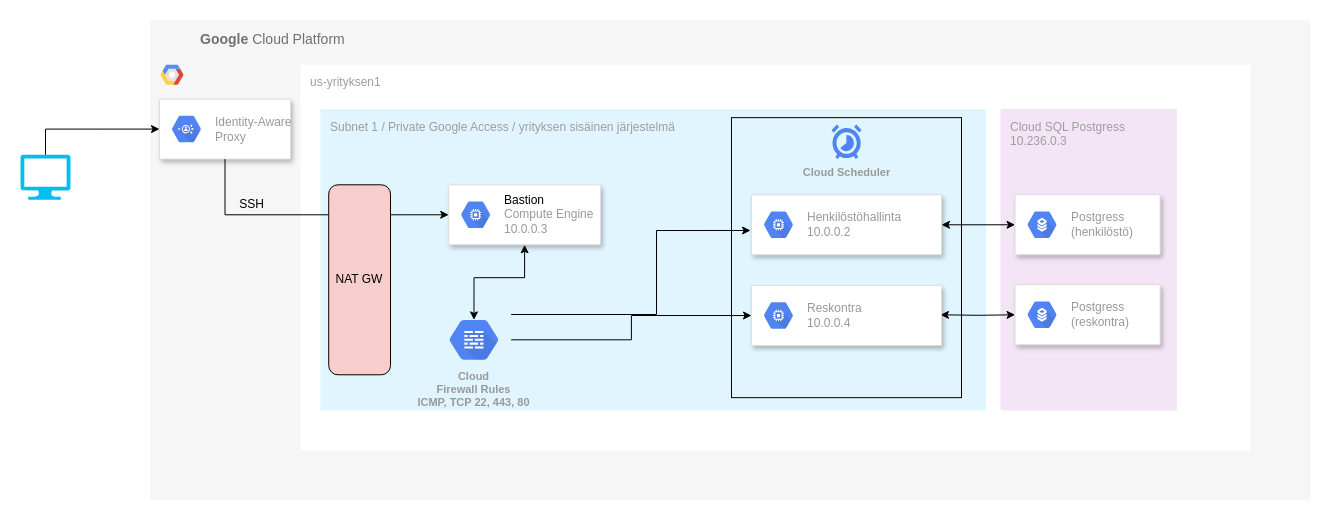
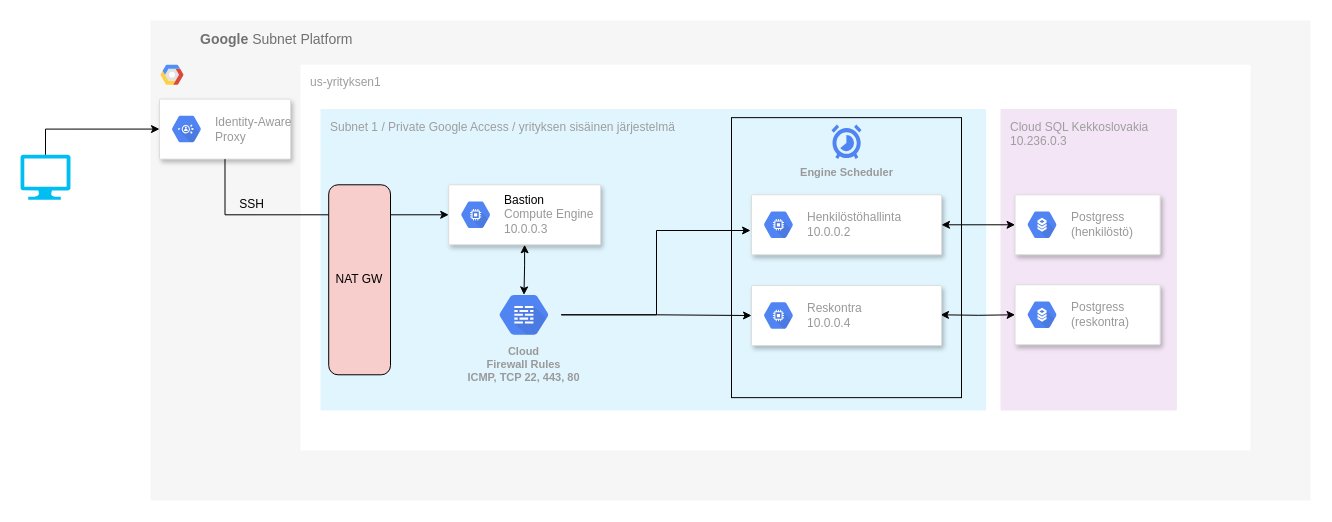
(274, 40) -> (279, 40)
(1070, 135) -> (1080, 135)
(847, 173) -> (847, 173)
(474, 340) -> (524, 315)
